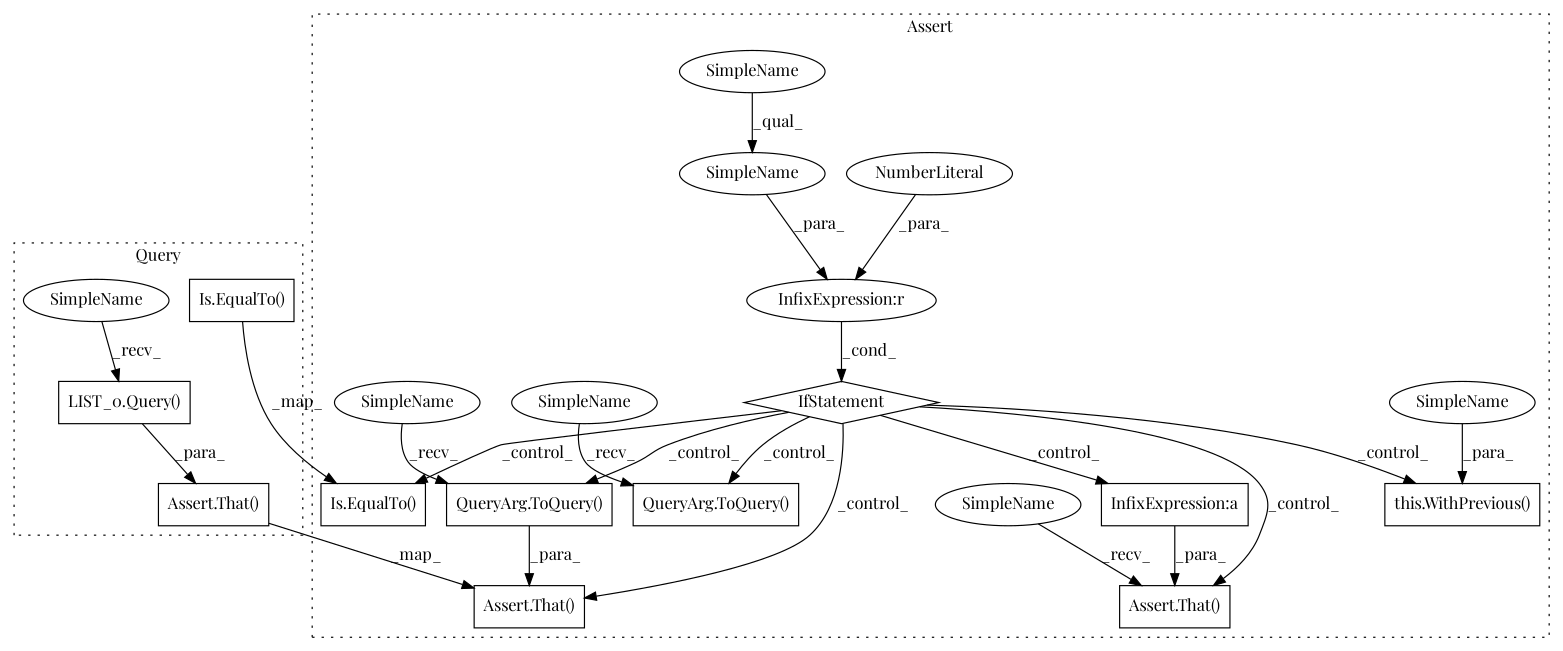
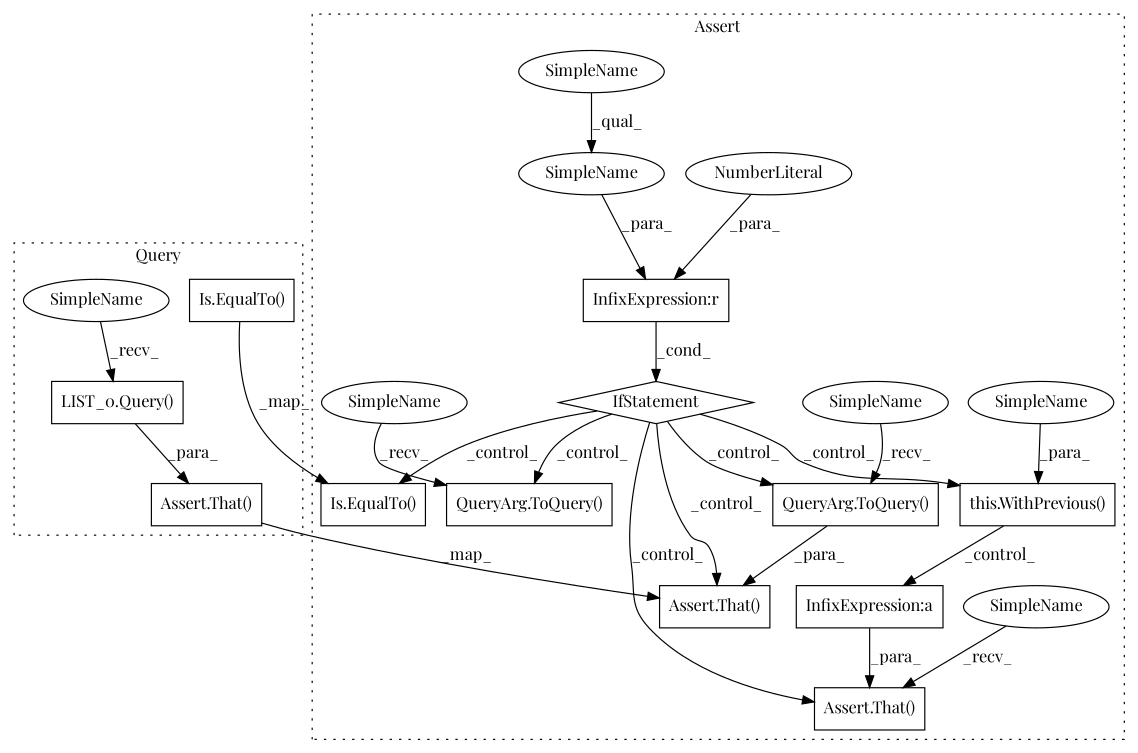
(841, 300) -> (656, 300)
(988, 448) -> (959, 553)
